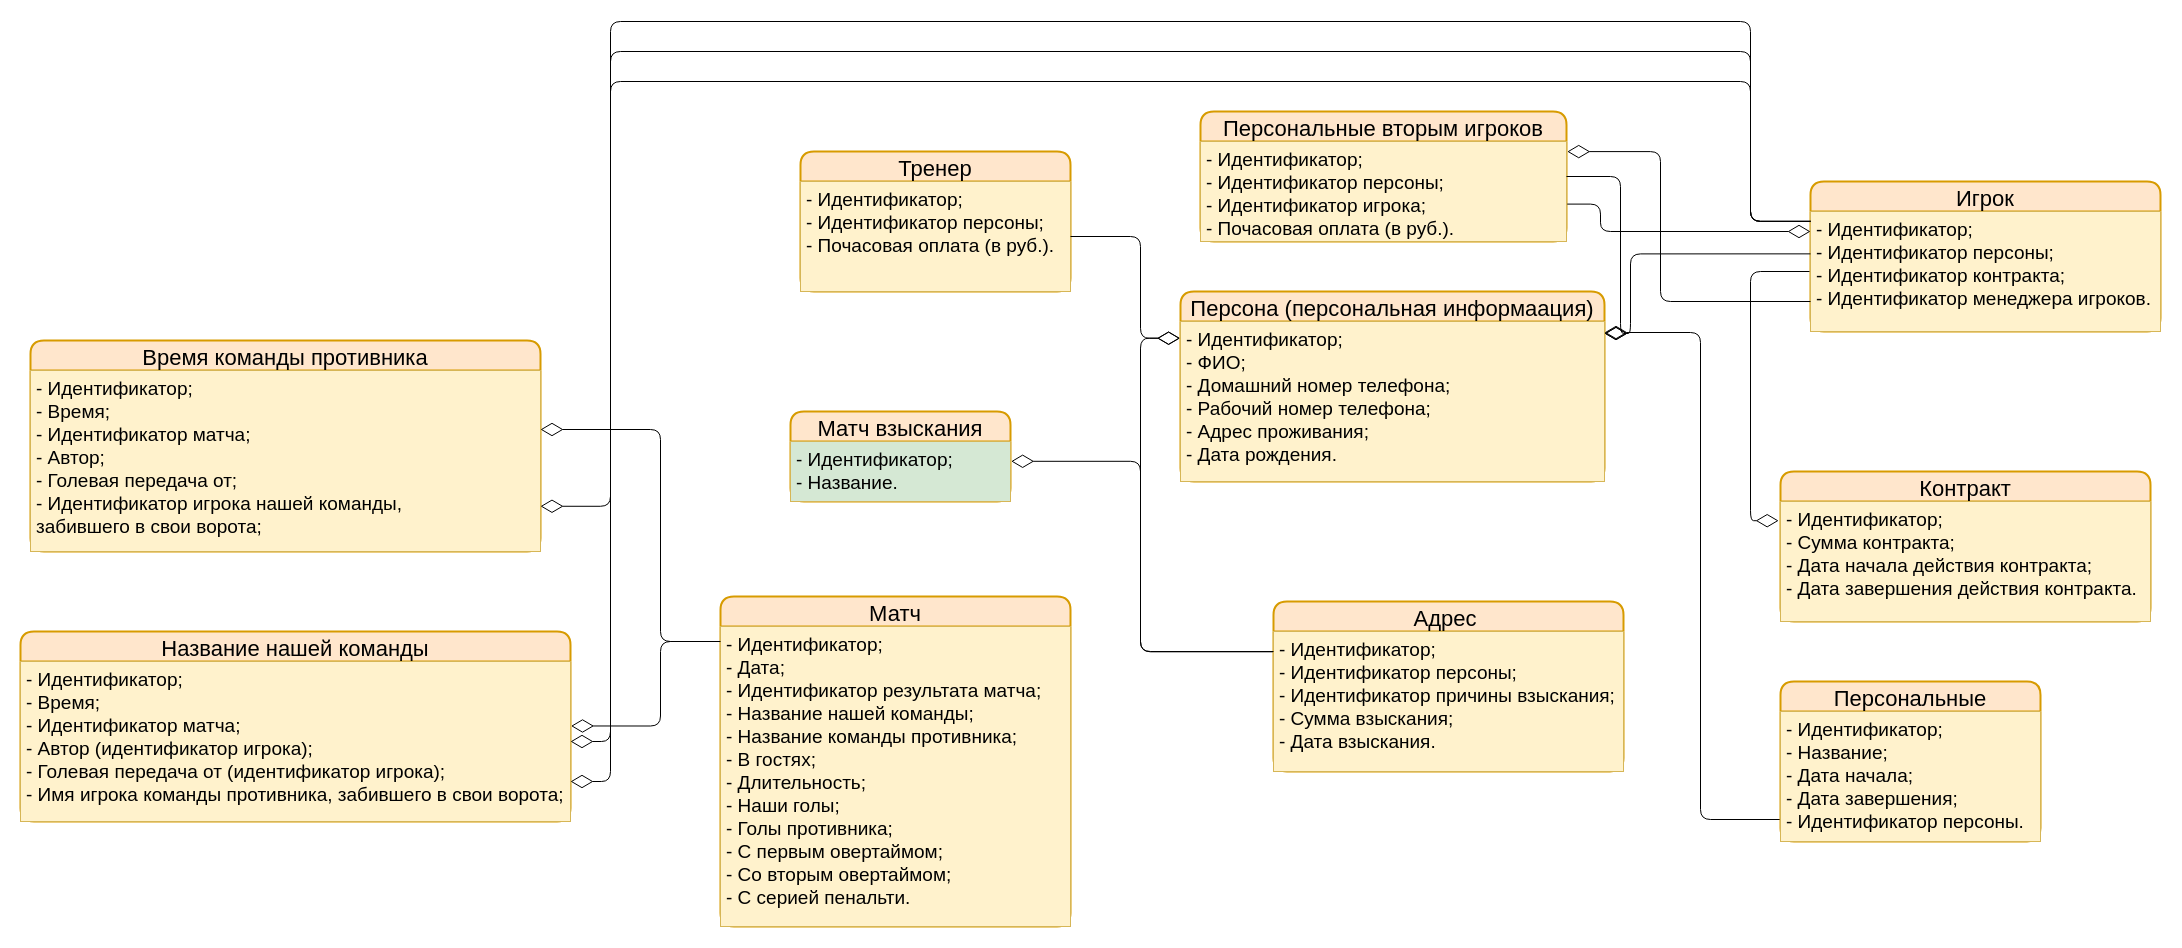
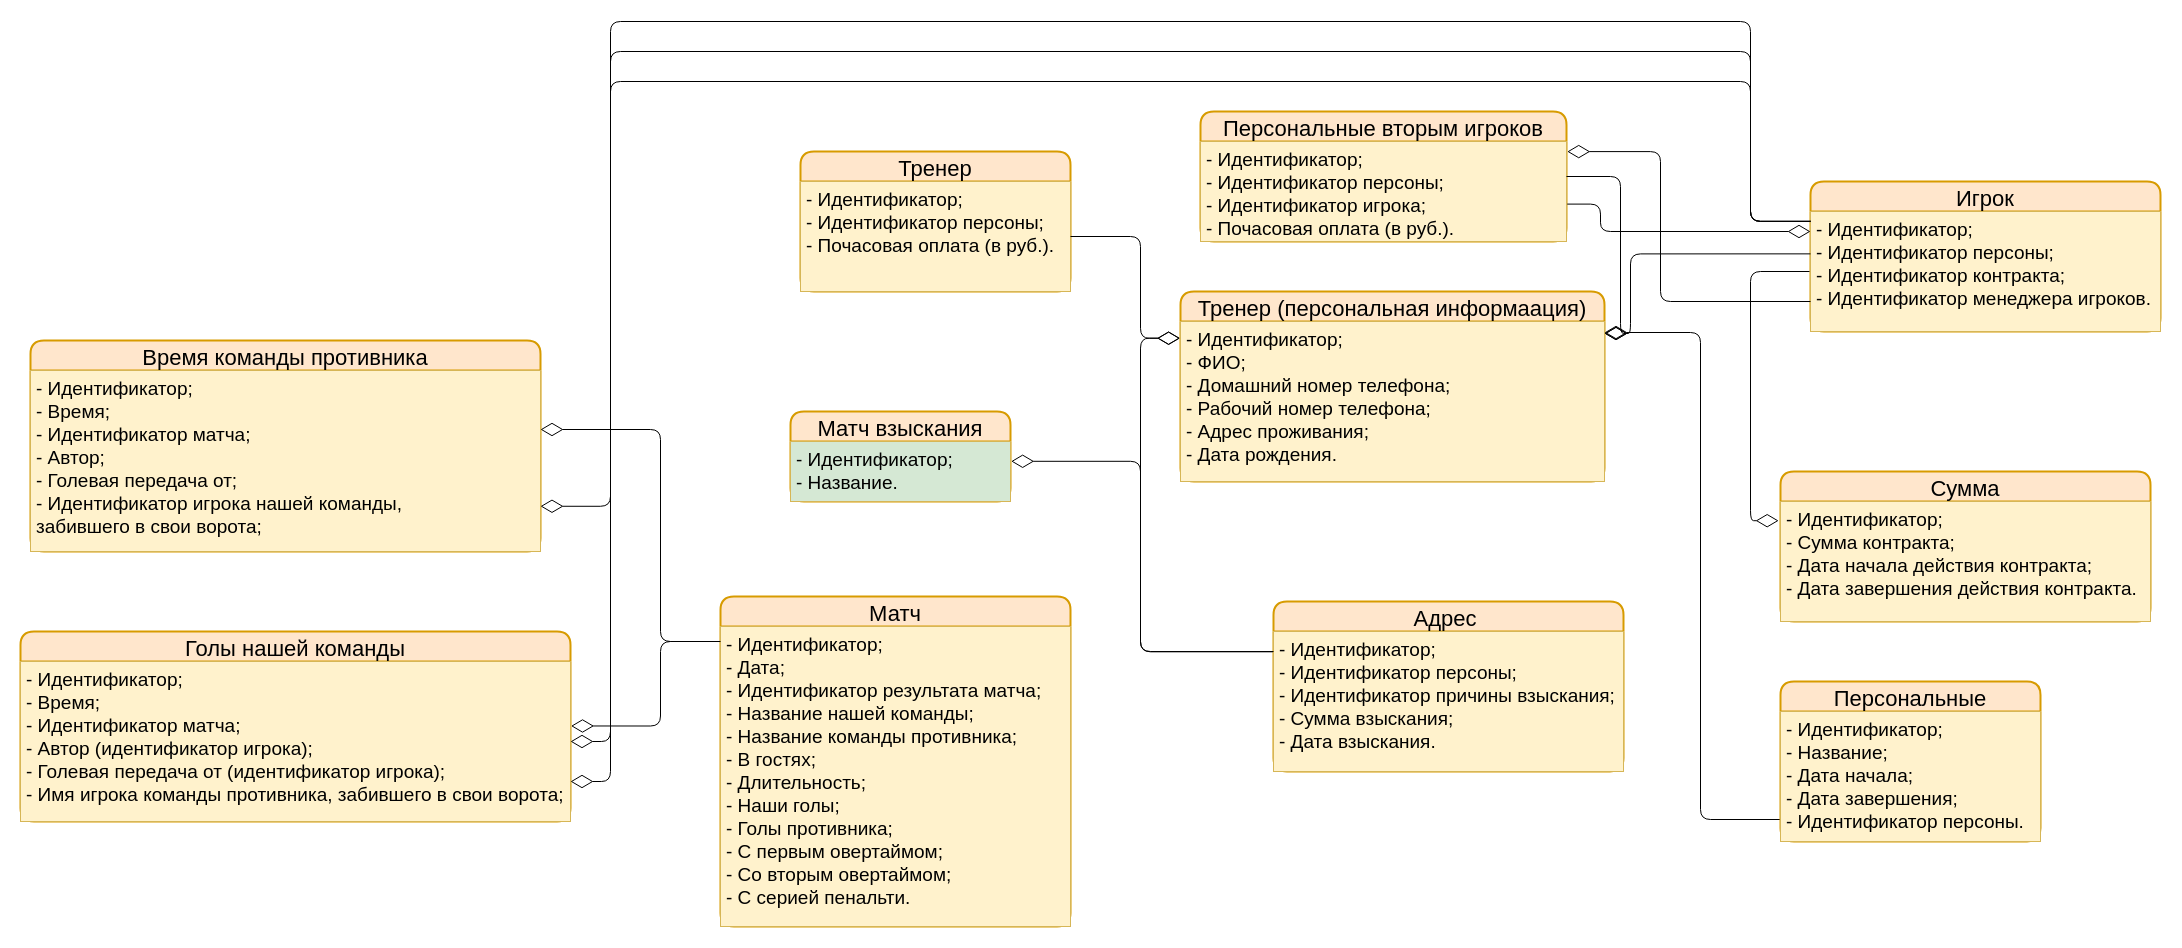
(1392, 309) -> (1392, 309)
(1965, 489) -> (1965, 489)
(295, 649) -> (295, 649)
